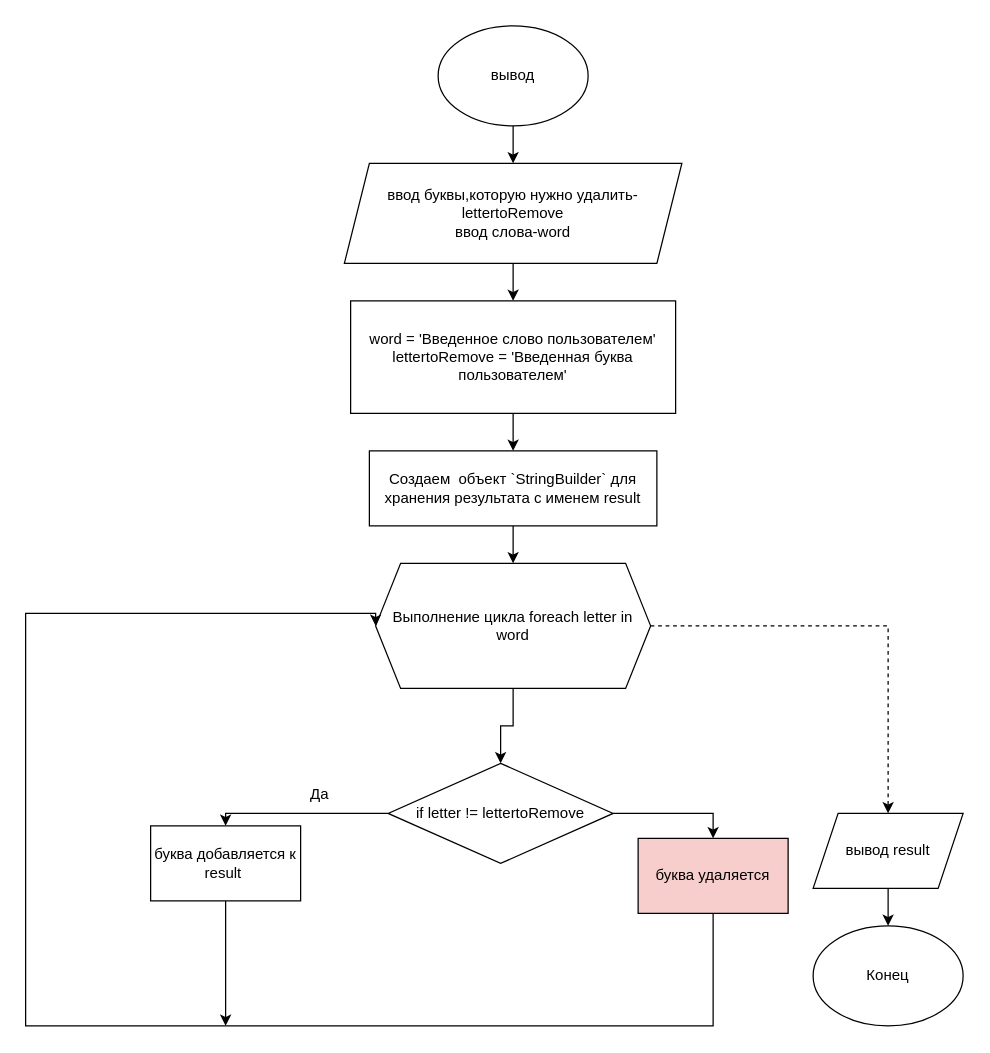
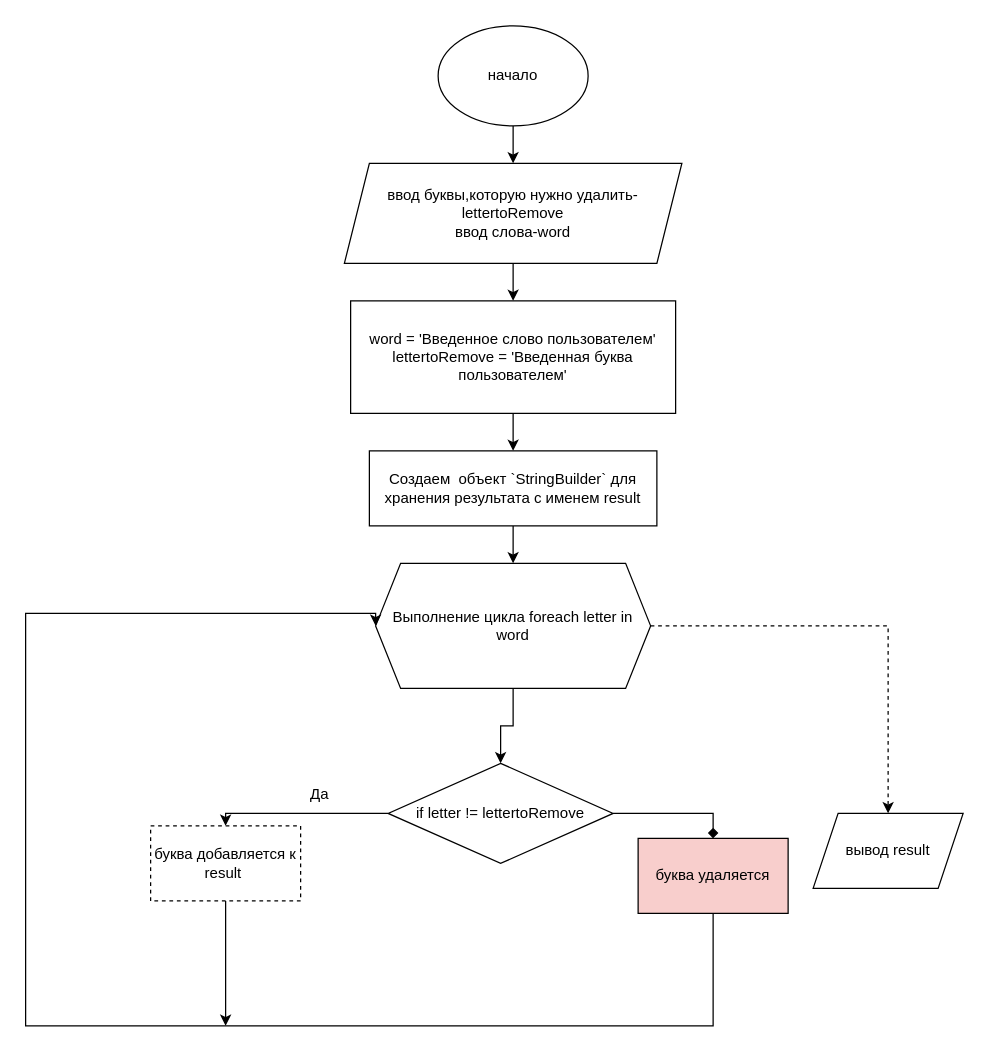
(513, 76) -> (513, 76)
(713, 828) -> (713, 827)
(226, 863) -> (226, 863)
(888, 902) -> none
(888, 976) -> none
